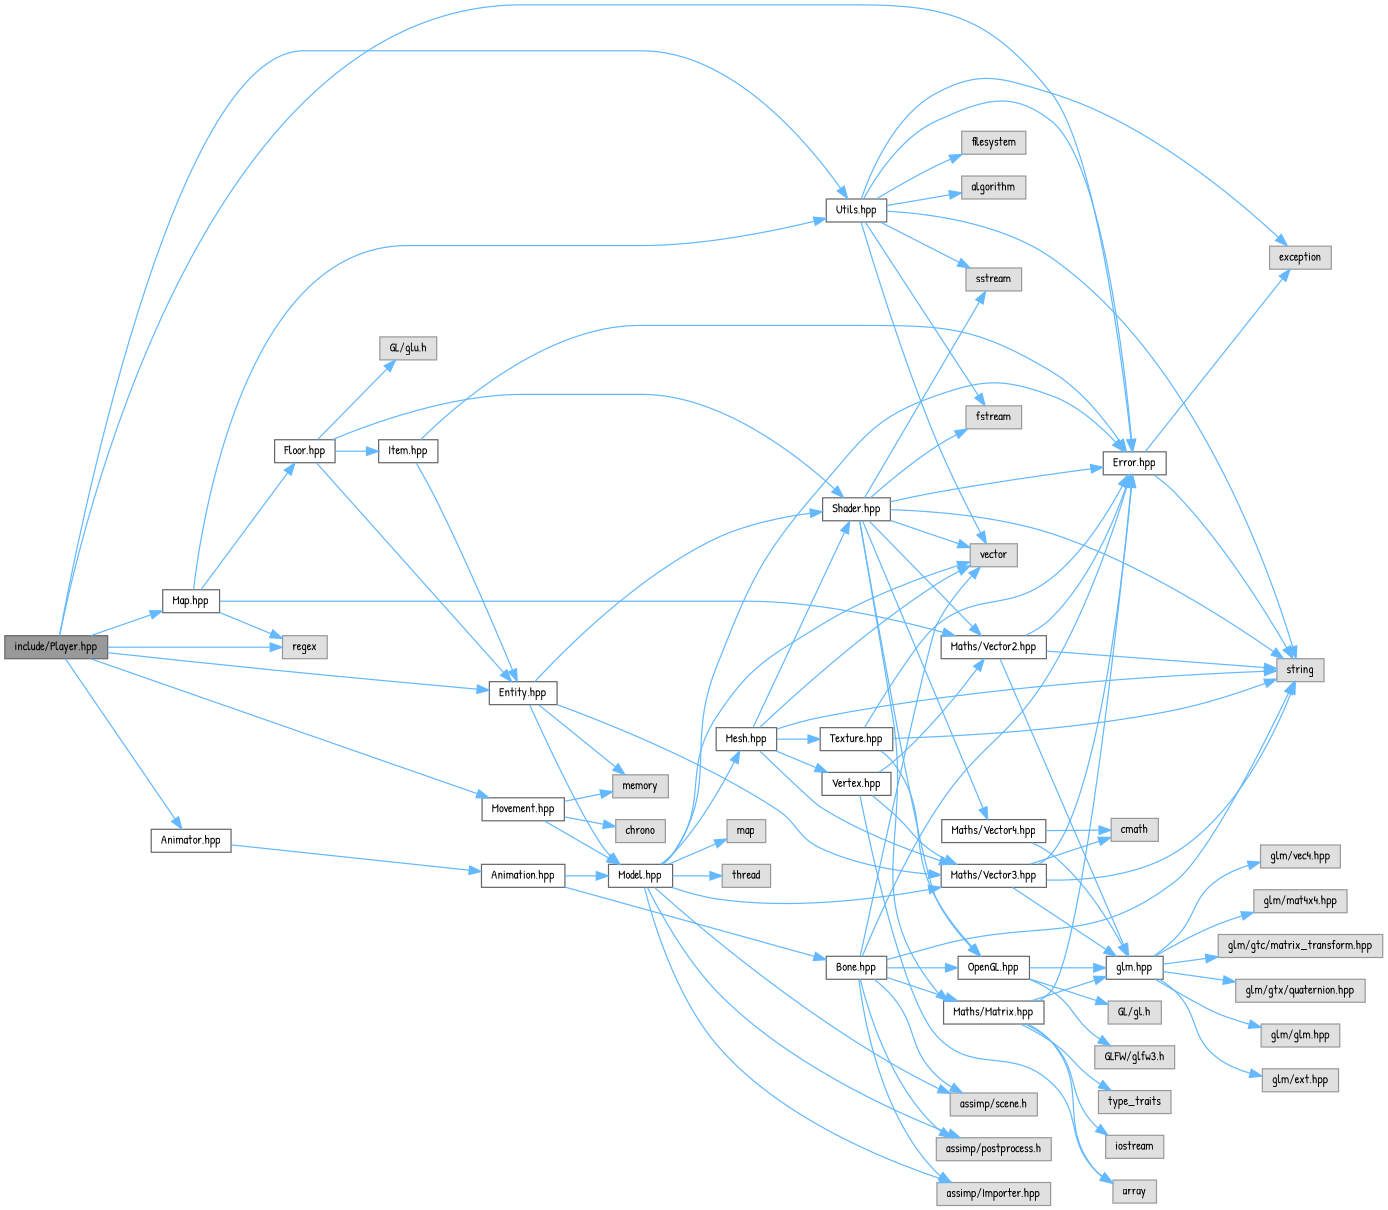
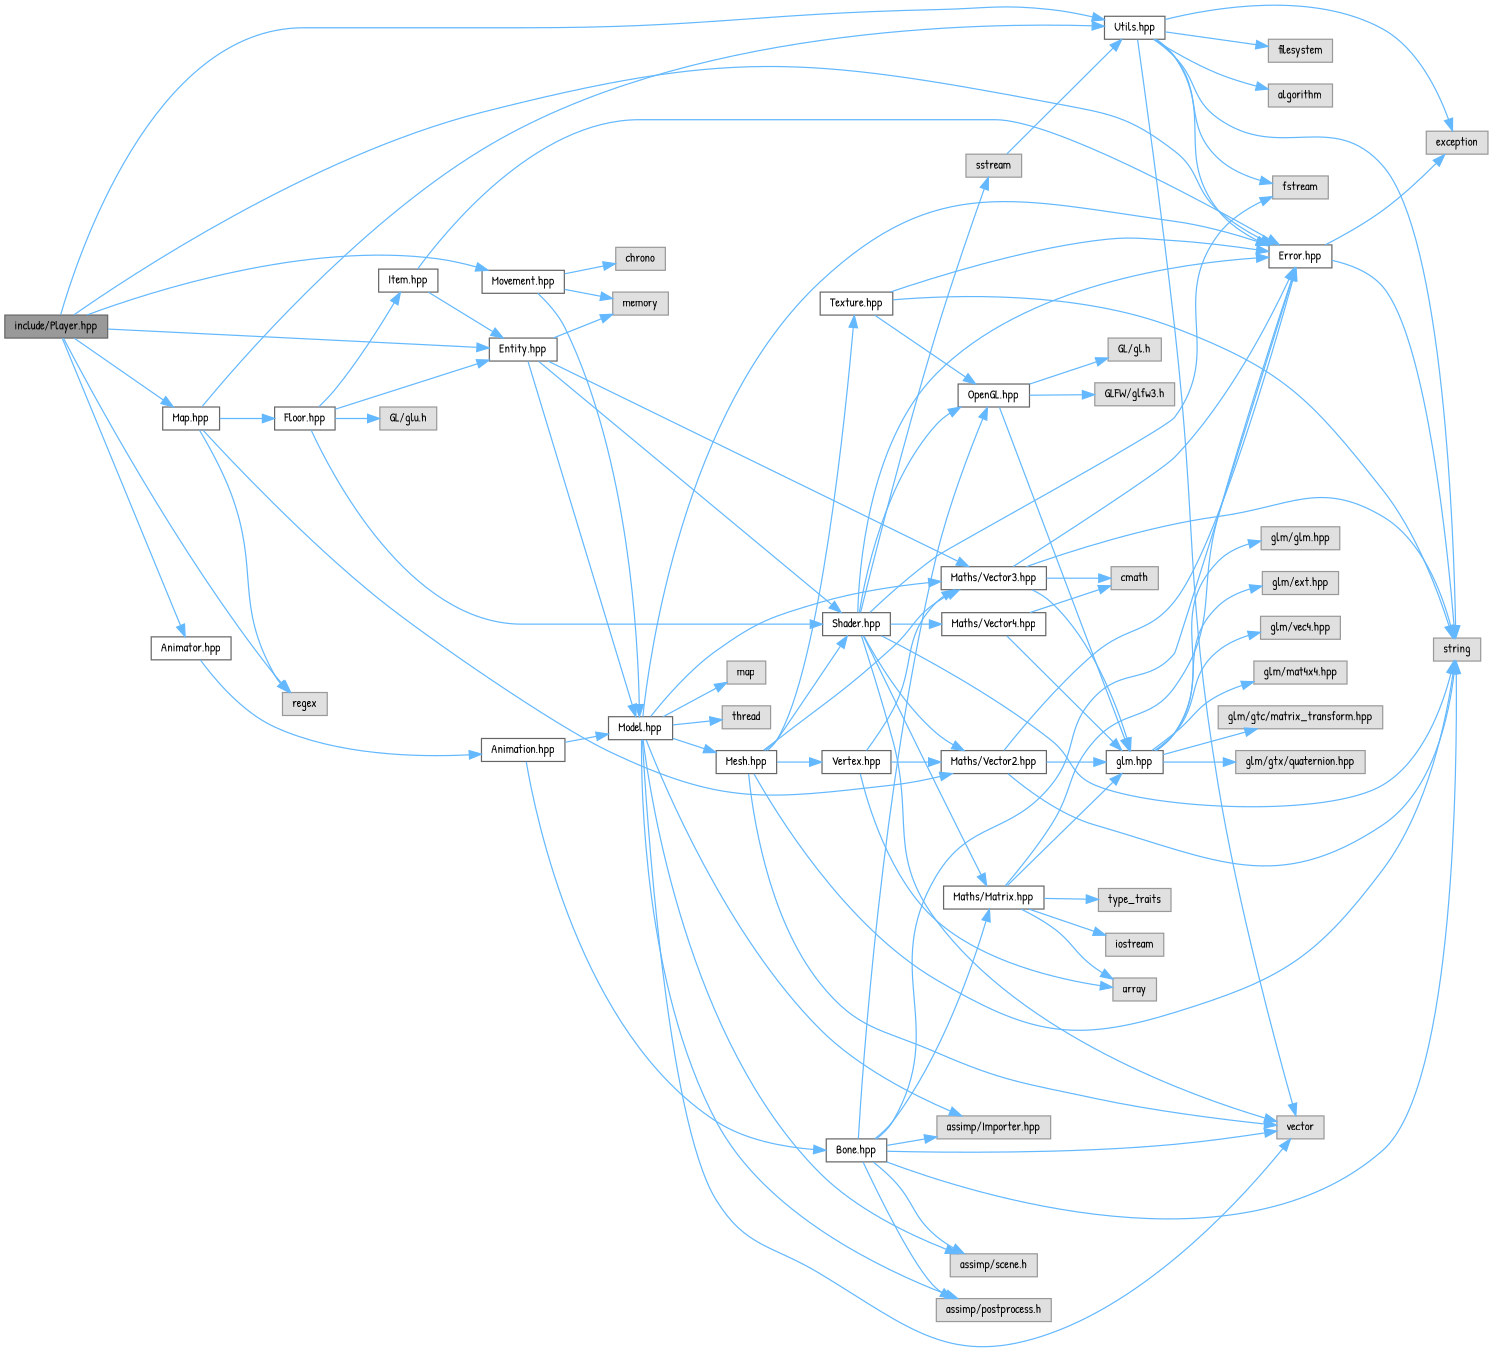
(920, 242) -> (1065, 96)
